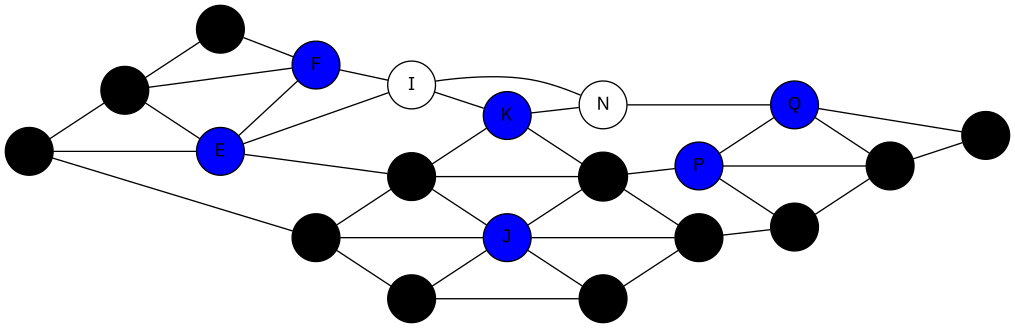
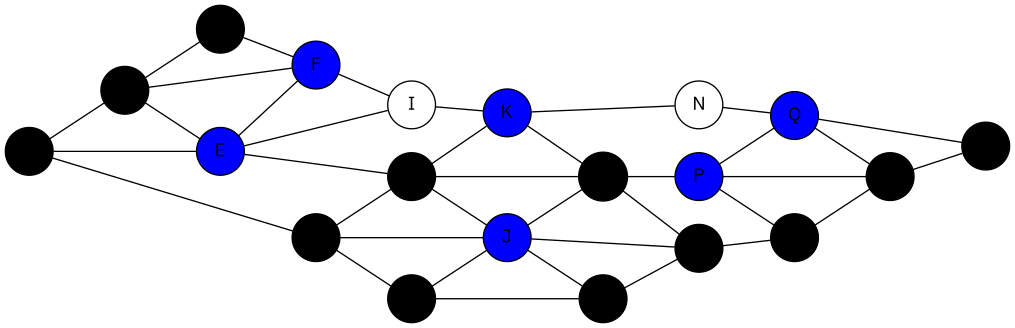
(509, 77) -> none
